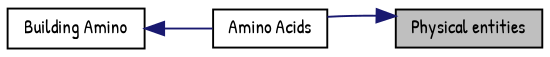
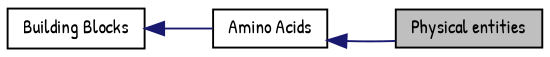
(352, 16) -> (371, 41)
(76, 29) -> (76, 29)
